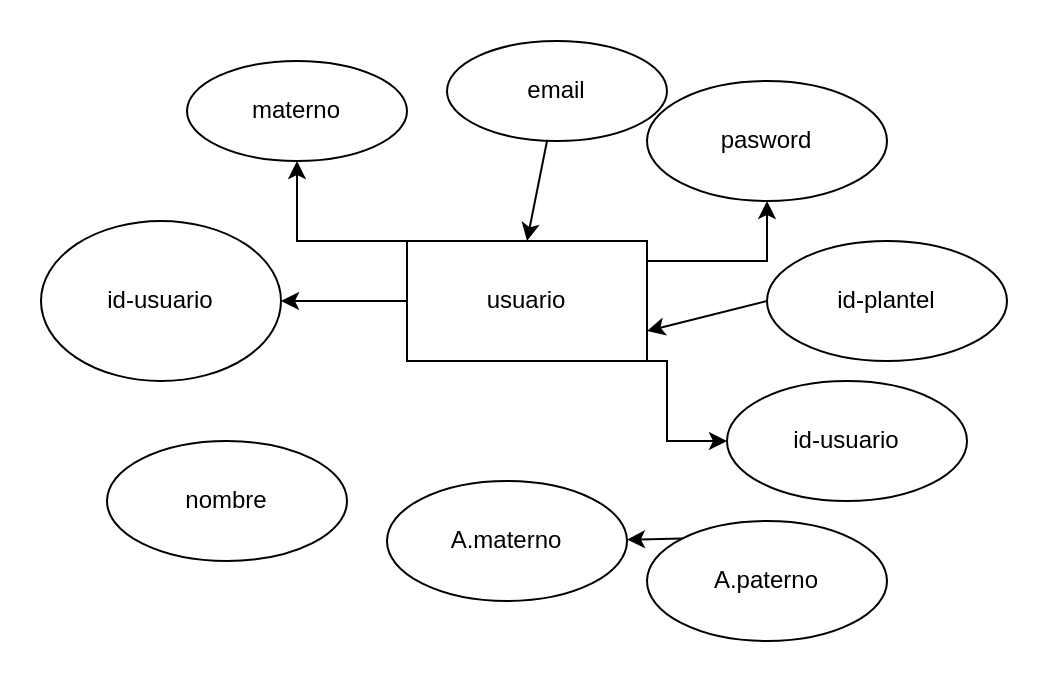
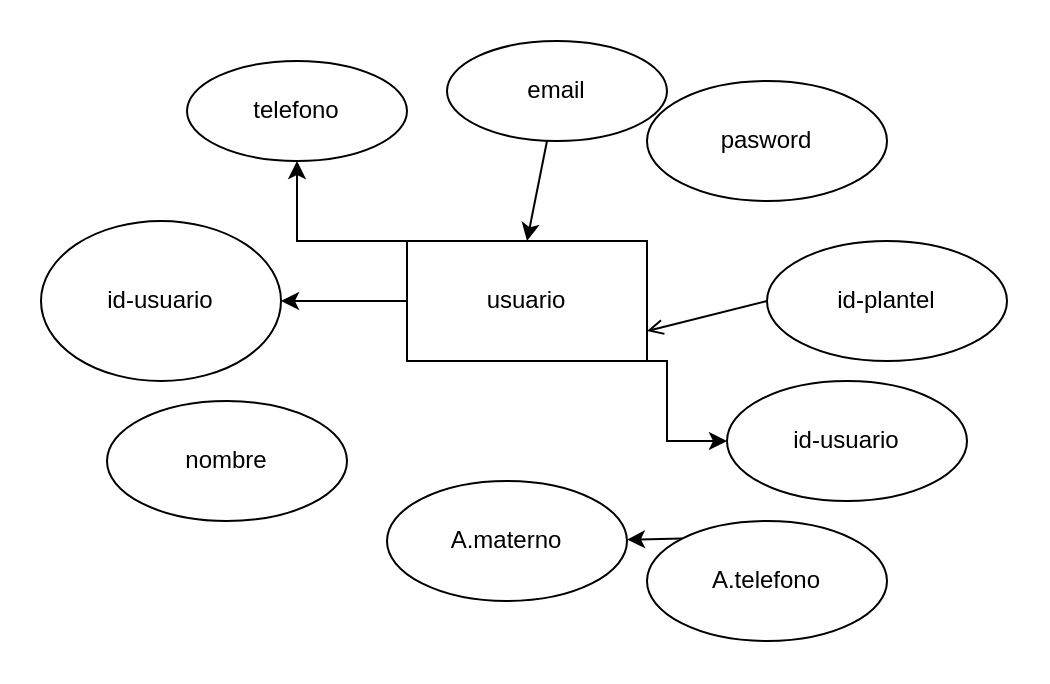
(297, 111) -> (297, 111)
(730, 261) -> none
(661, 327) -> (658, 328)
(227, 501) -> (227, 461)
(767, 581) -> (767, 581)
